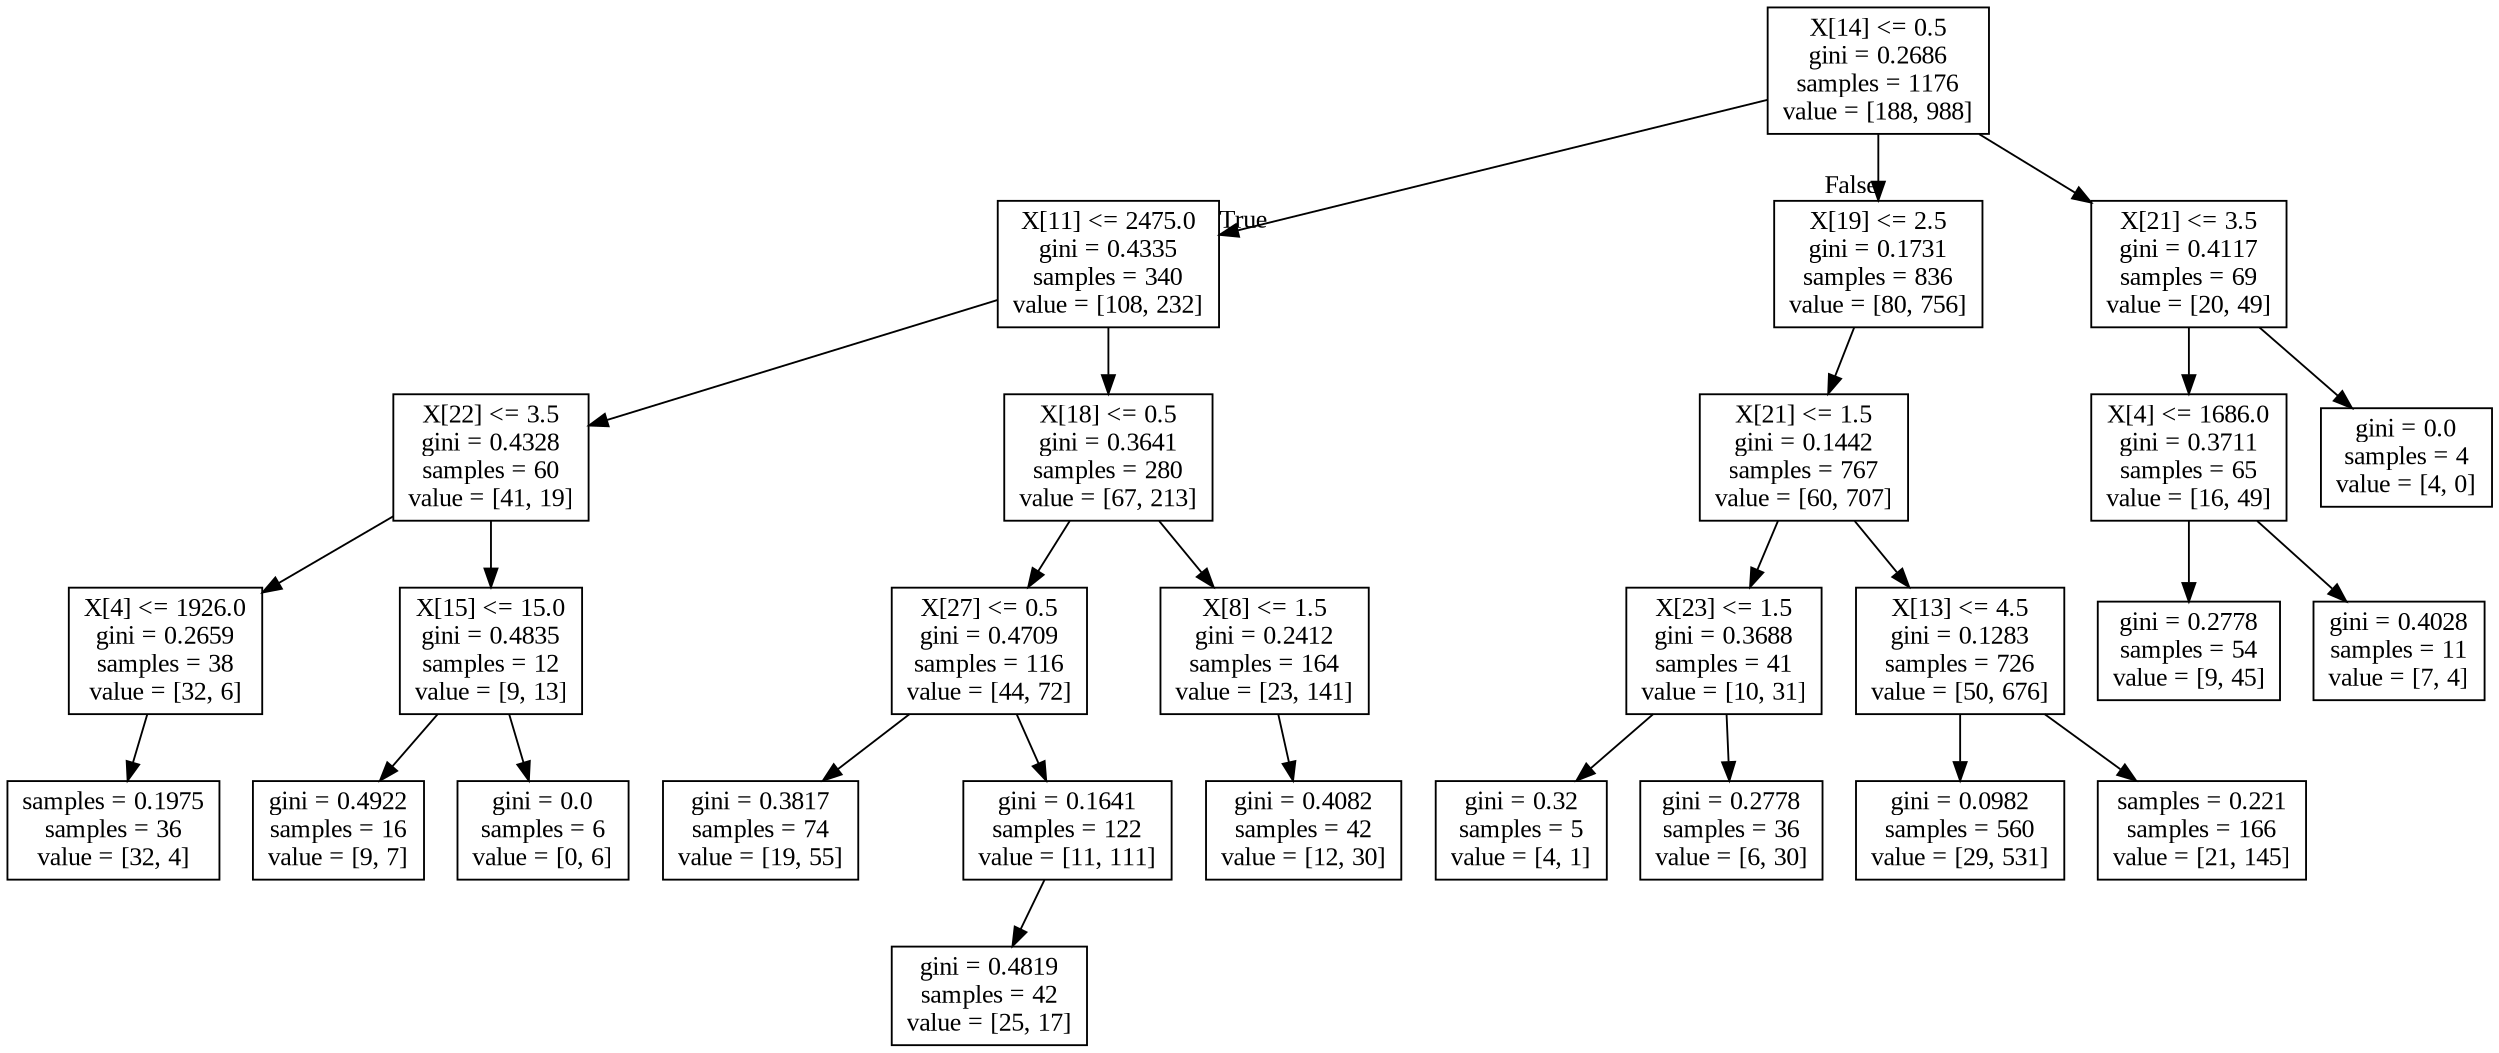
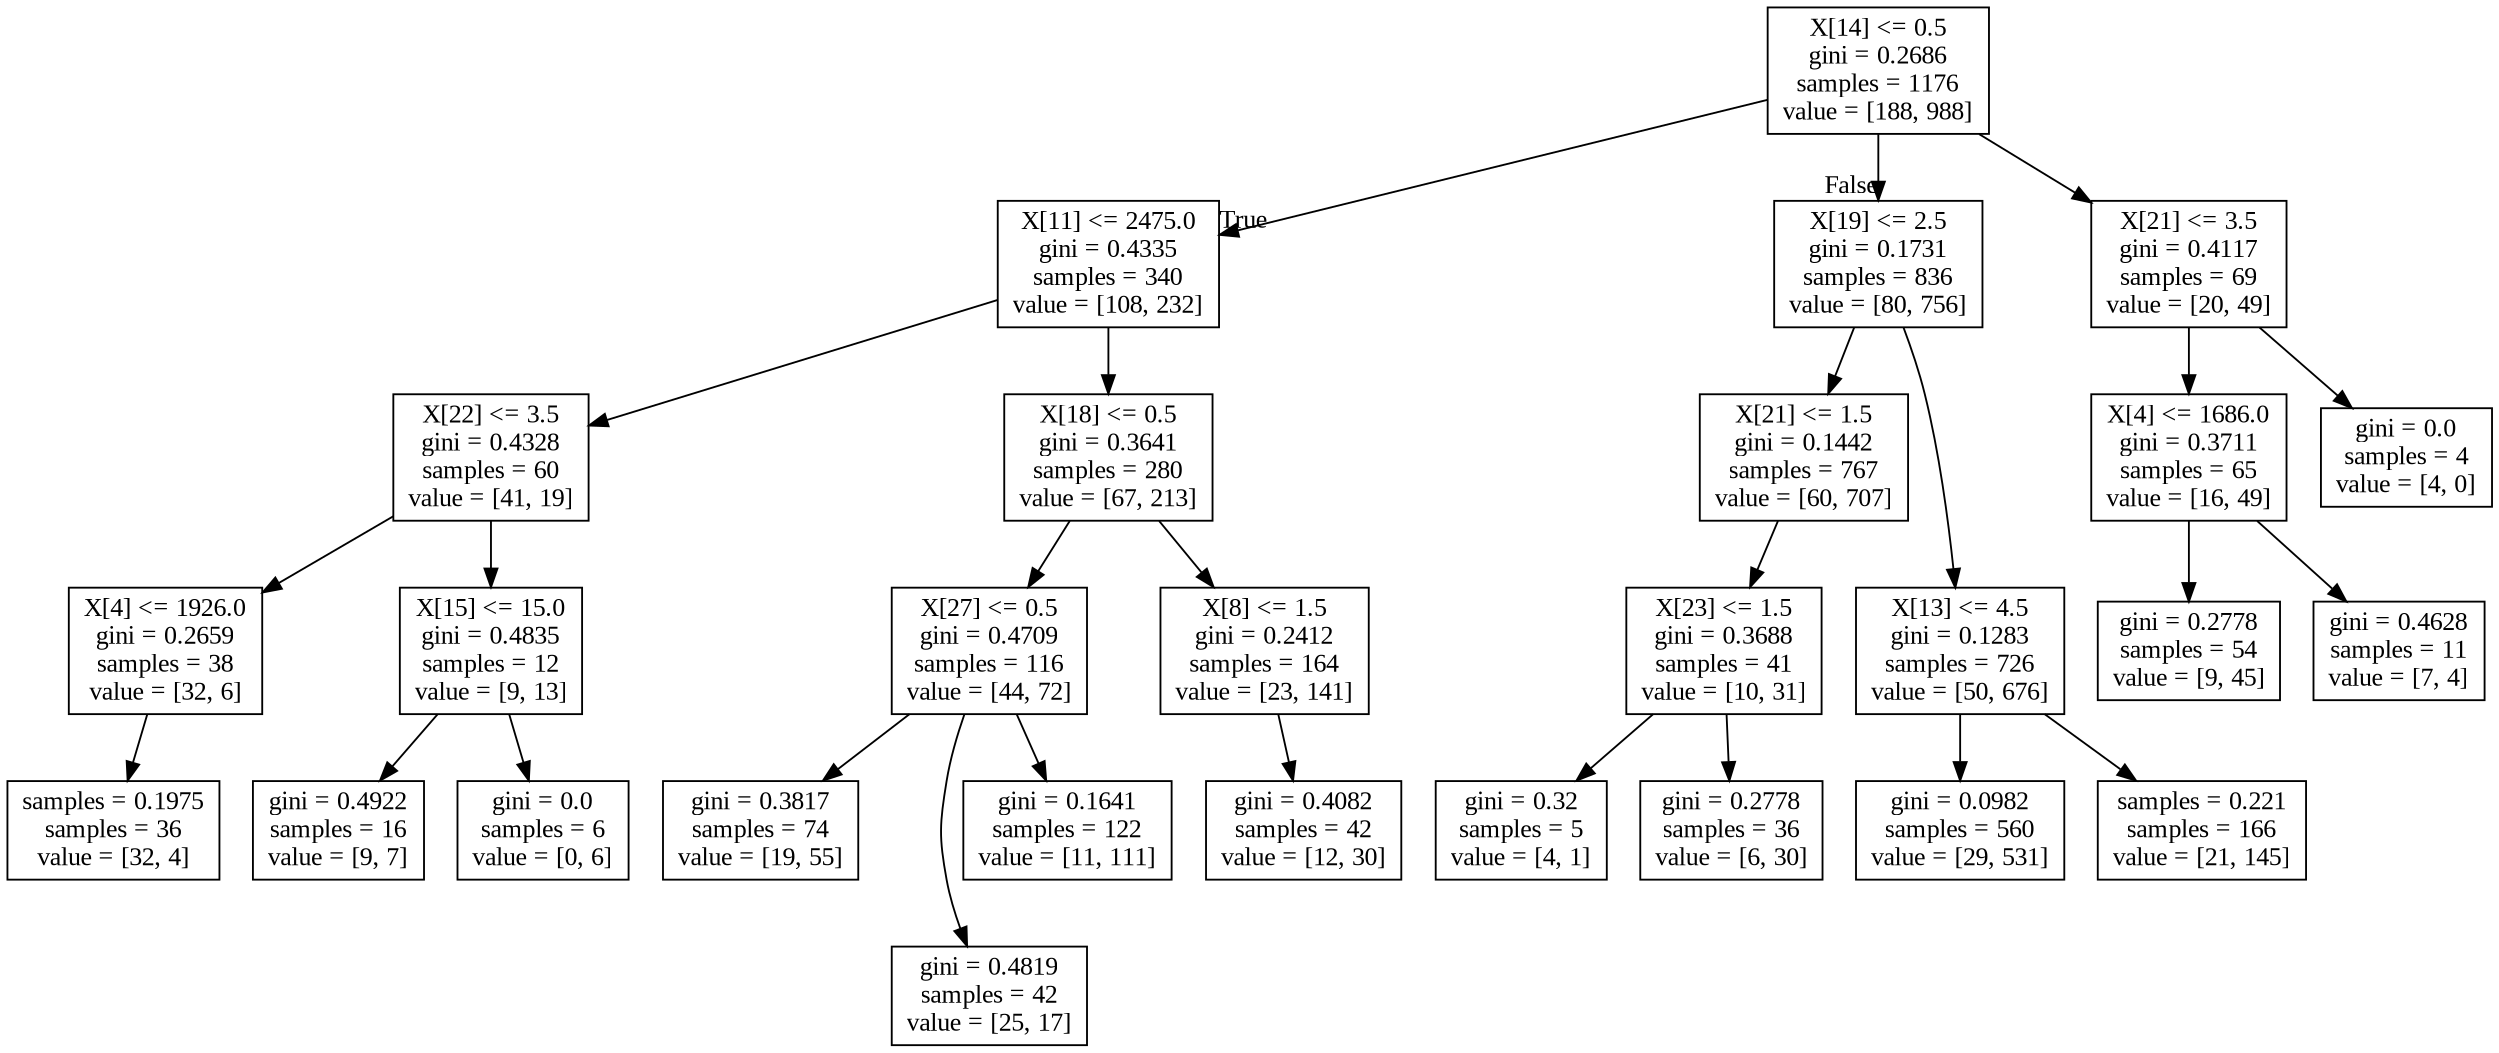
(1876, 547) -> (1936, 447)
(2399, 651) -> (2399, 651)
(1033, 905) -> (941, 821)
